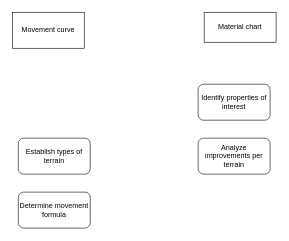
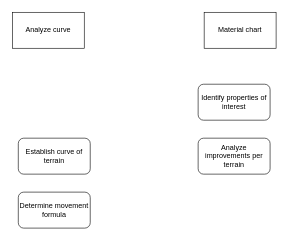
(240, 27) -> (240, 30)
(48, 30) -> (48, 30)
(54, 156) -> (54, 156)
